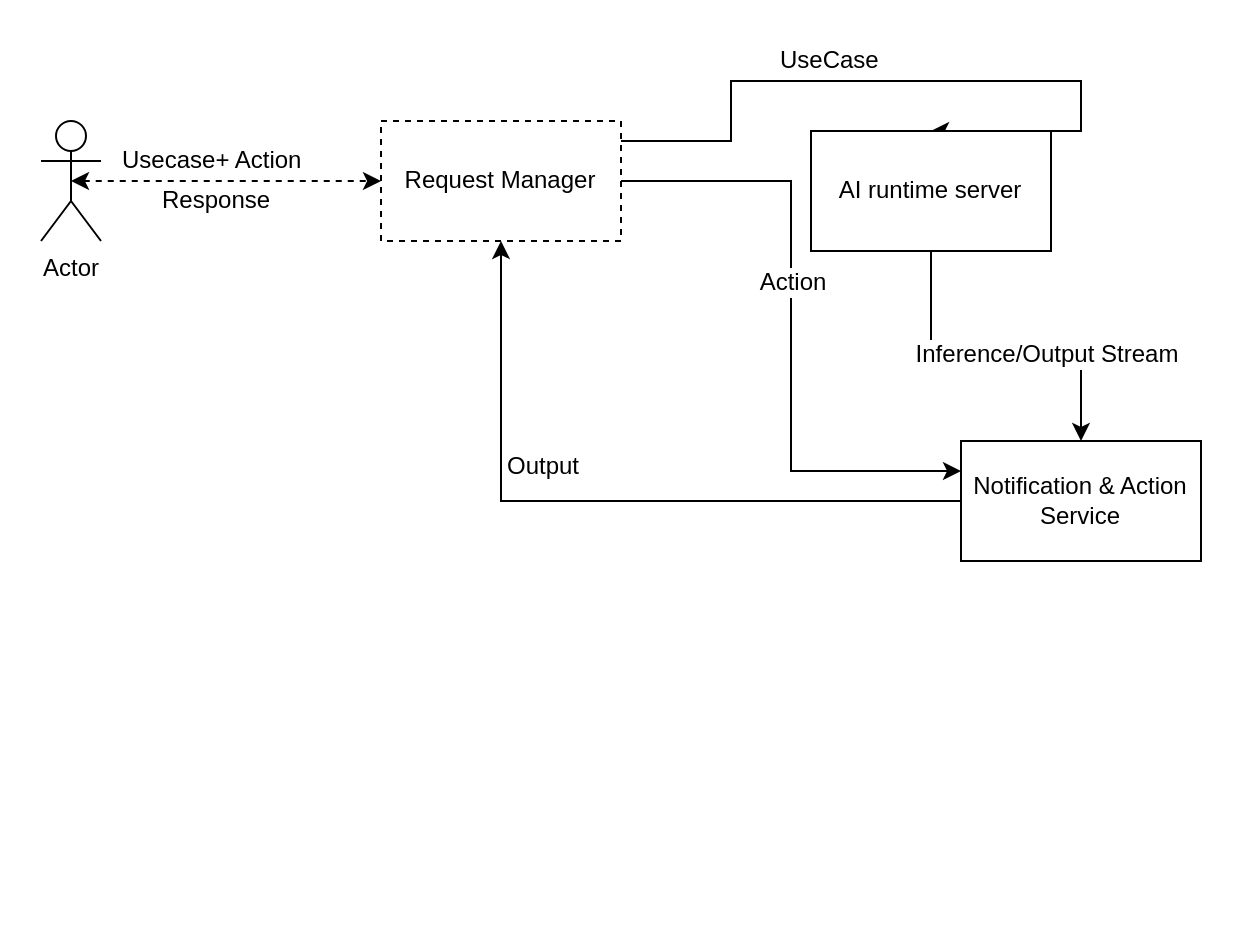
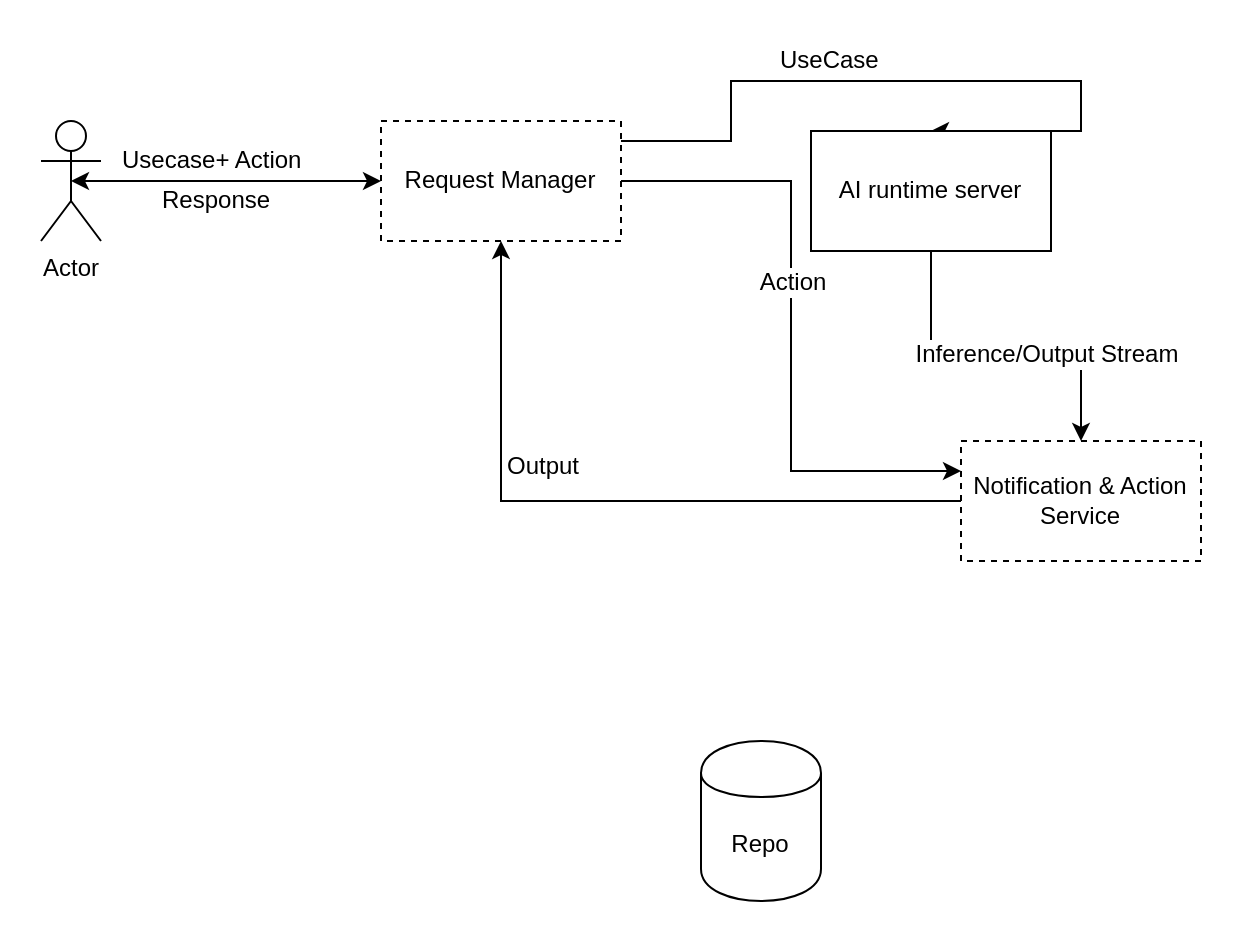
(229, 181) -> (229, 181)
(1081, 501) -> (1081, 501)
none -> (761, 821)
